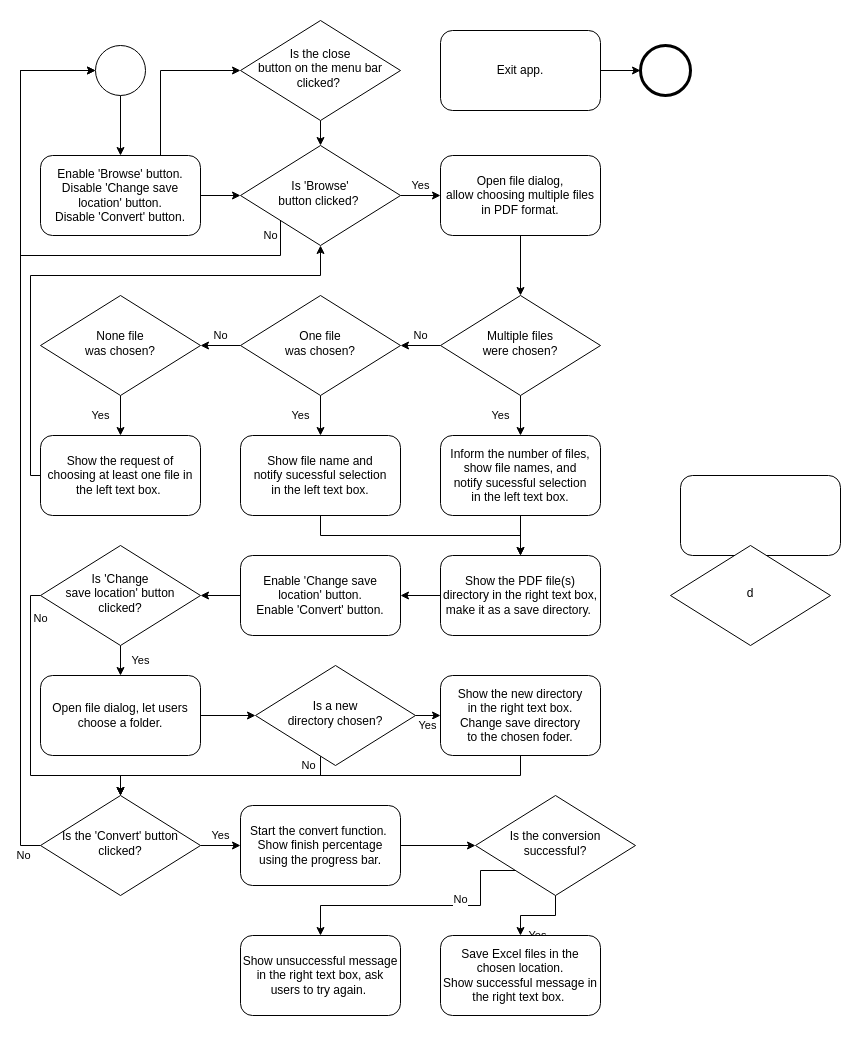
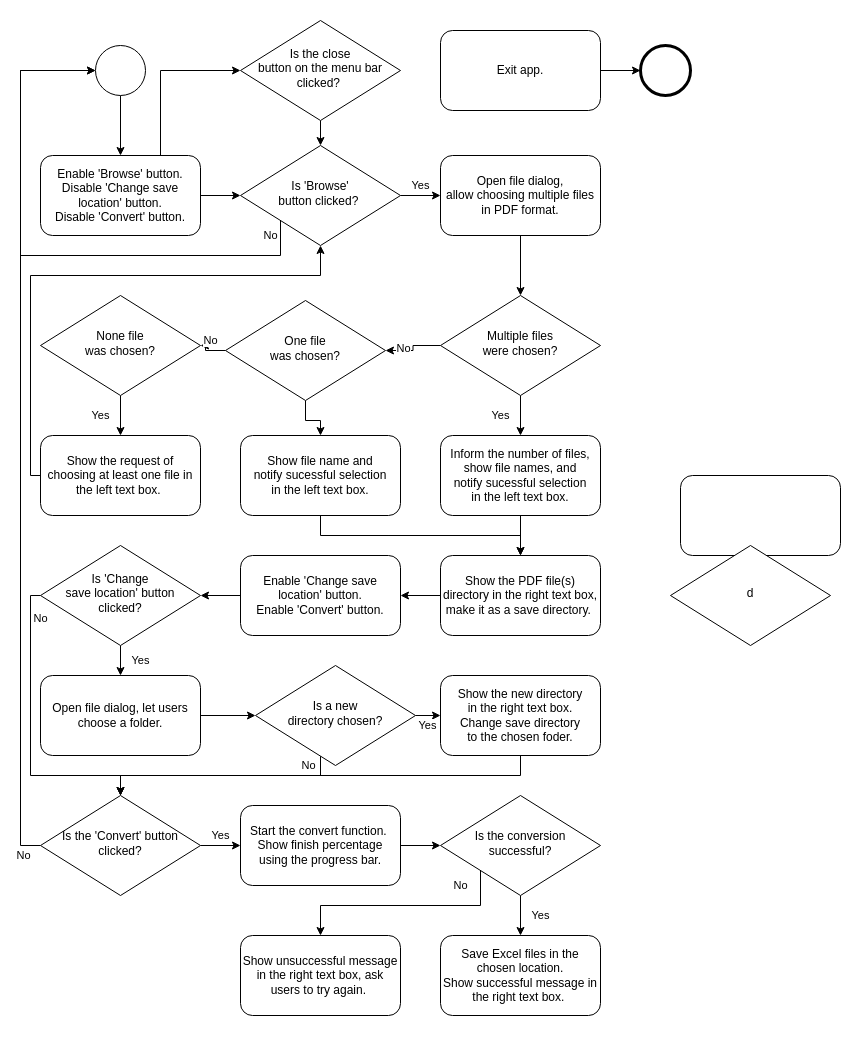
(321, 346) -> (306, 351)
(556, 846) -> (521, 846)
